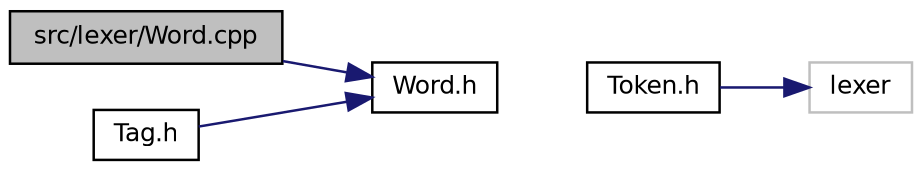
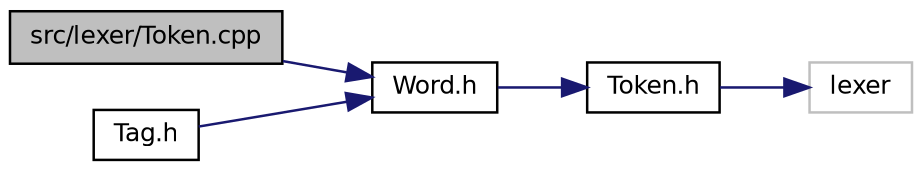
(146, 37) -> (146, 37)
none -> (530, 87)
